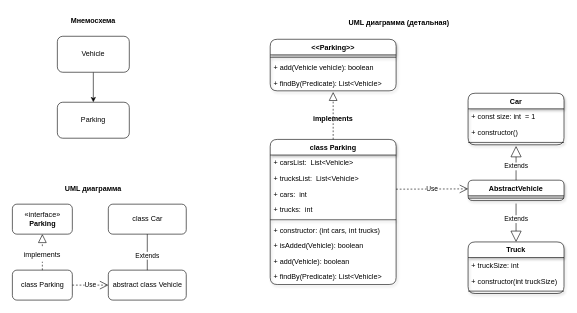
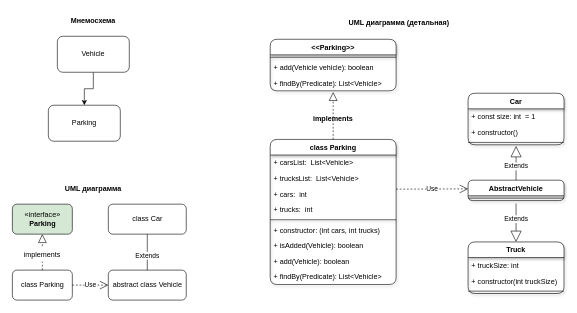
(93, 120) -> (84, 123)
(42, 219) -> (42, 219)
